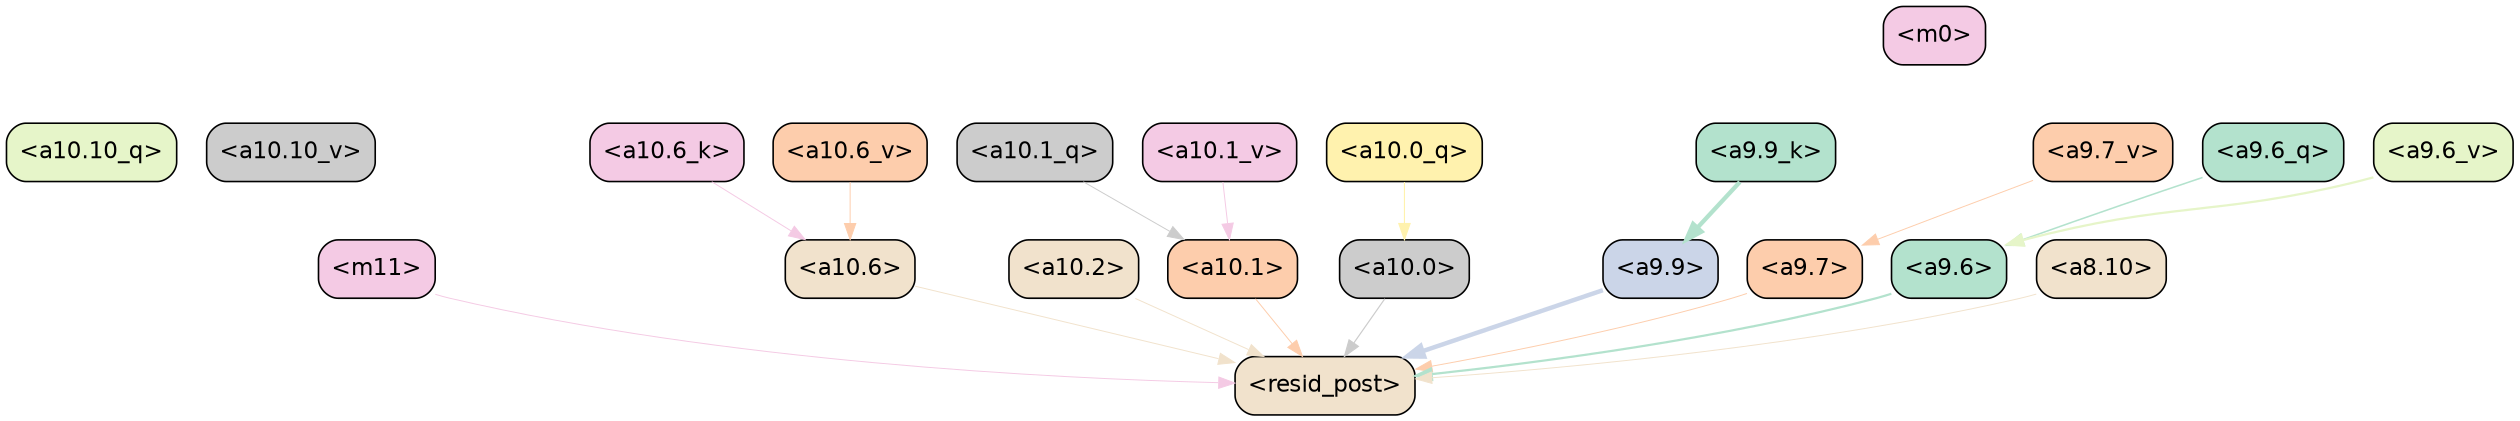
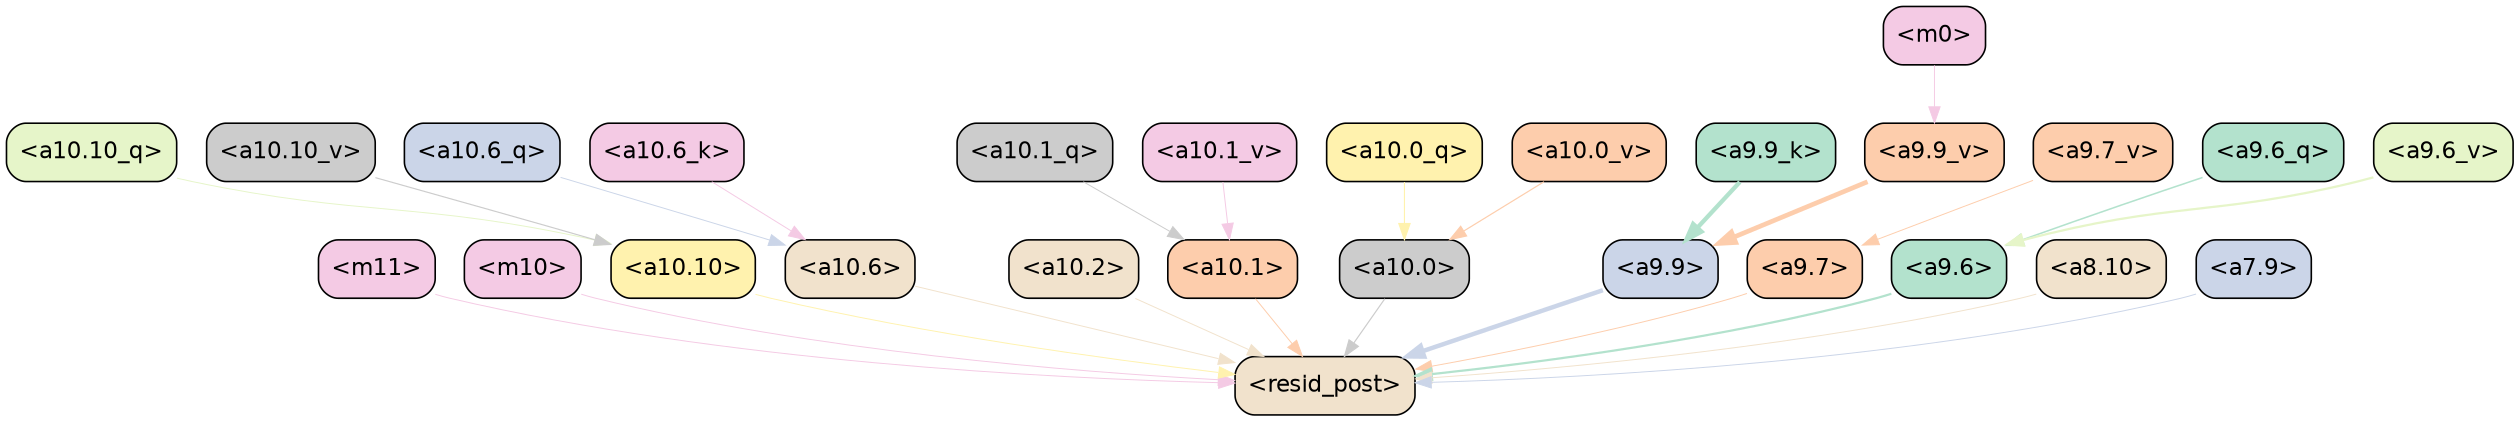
none -> (482, 152)
(850, 152) -> none
none -> (1589, 152)
none -> (1934, 152)
none -> (523, 269)
none -> (683, 269)
none -> (2254, 269)
